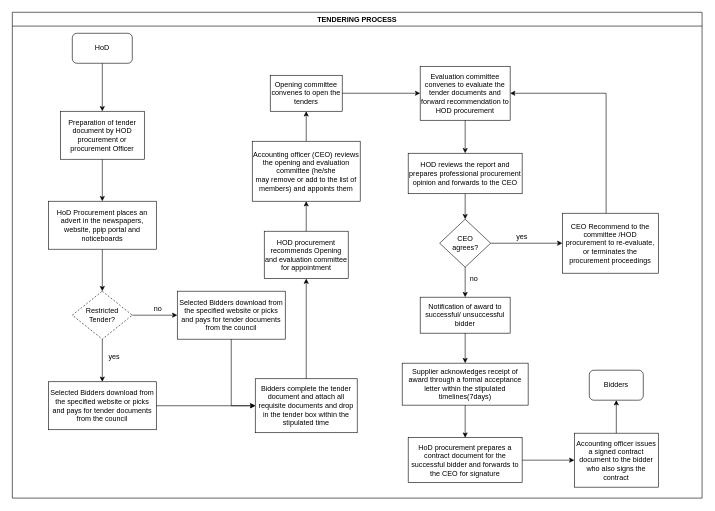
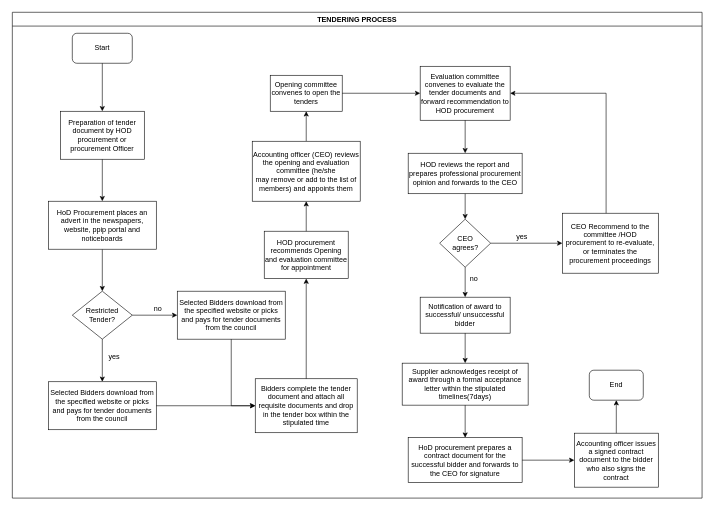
(102, 48) -> (102, 48)
(102, 315) -> (102, 315)
(617, 386) -> (617, 386)
